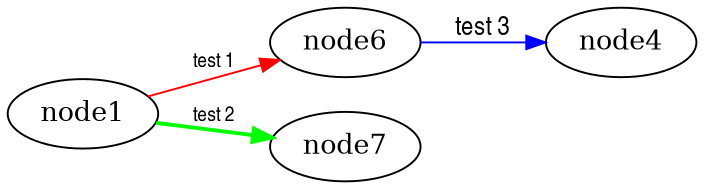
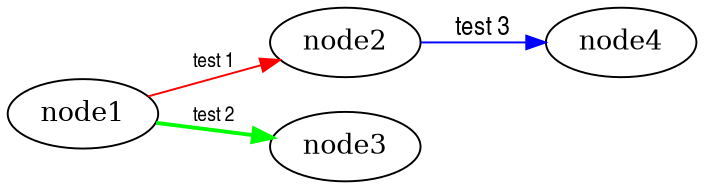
(345, 42) -> (345, 42)
(345, 147) -> (345, 147)
